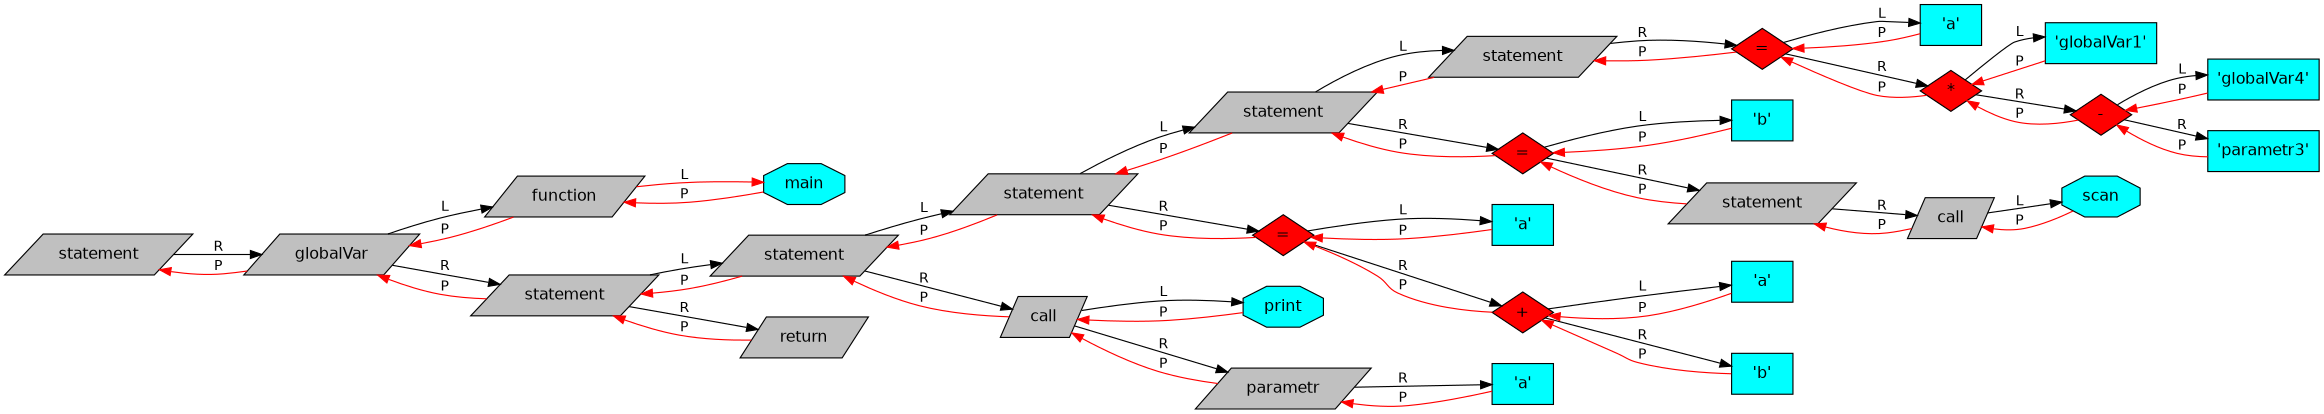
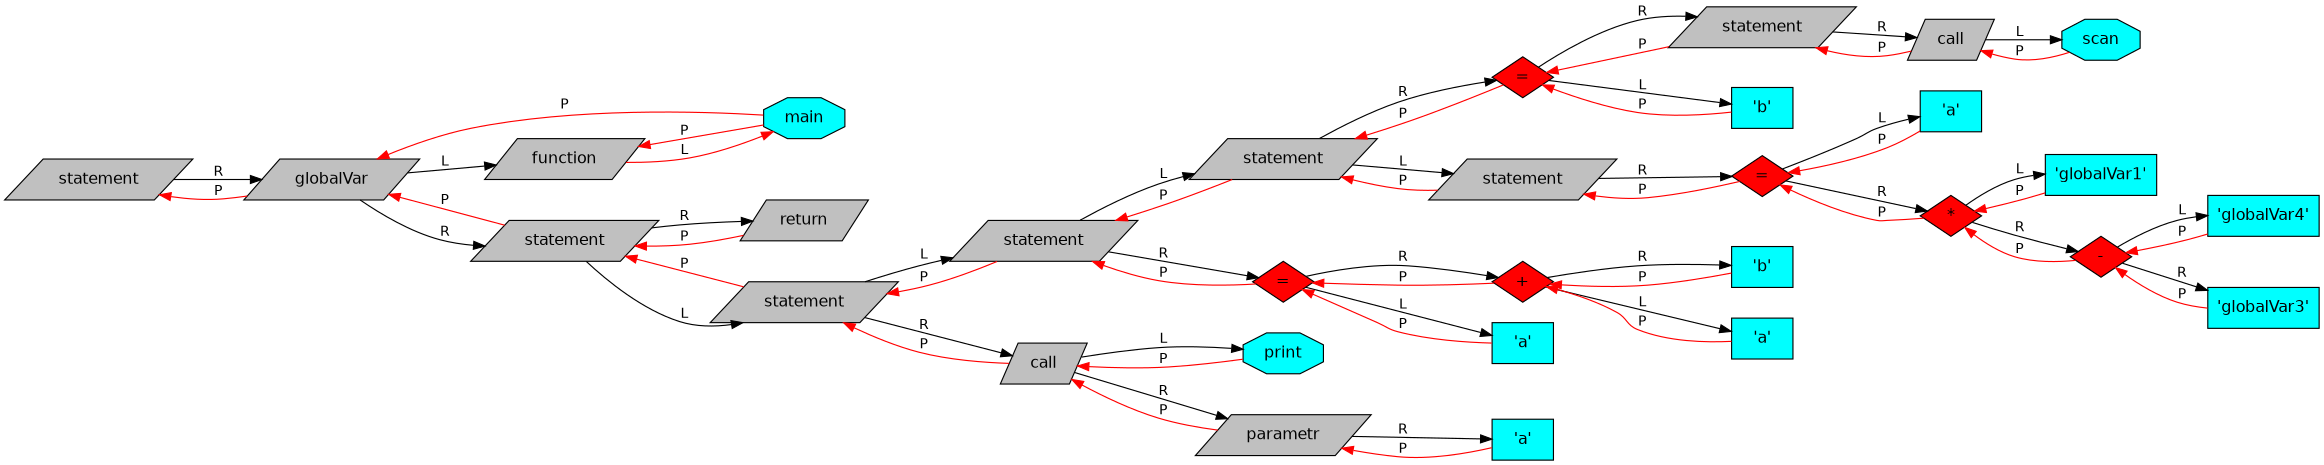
(2263, 151) -> (2263, 308)
(468, 233) -> (573, 115)
